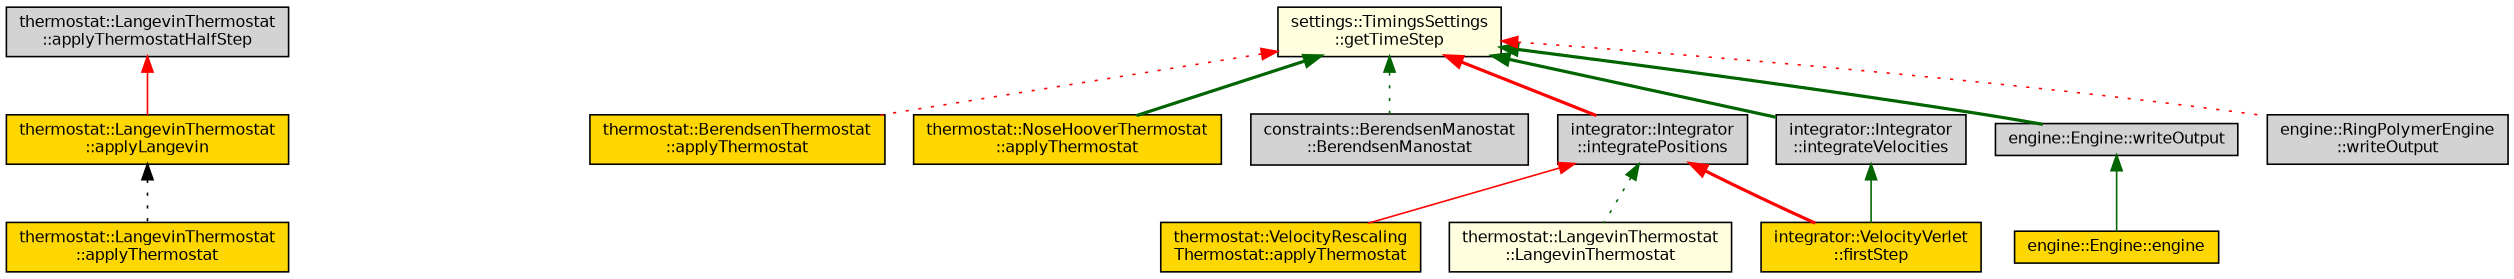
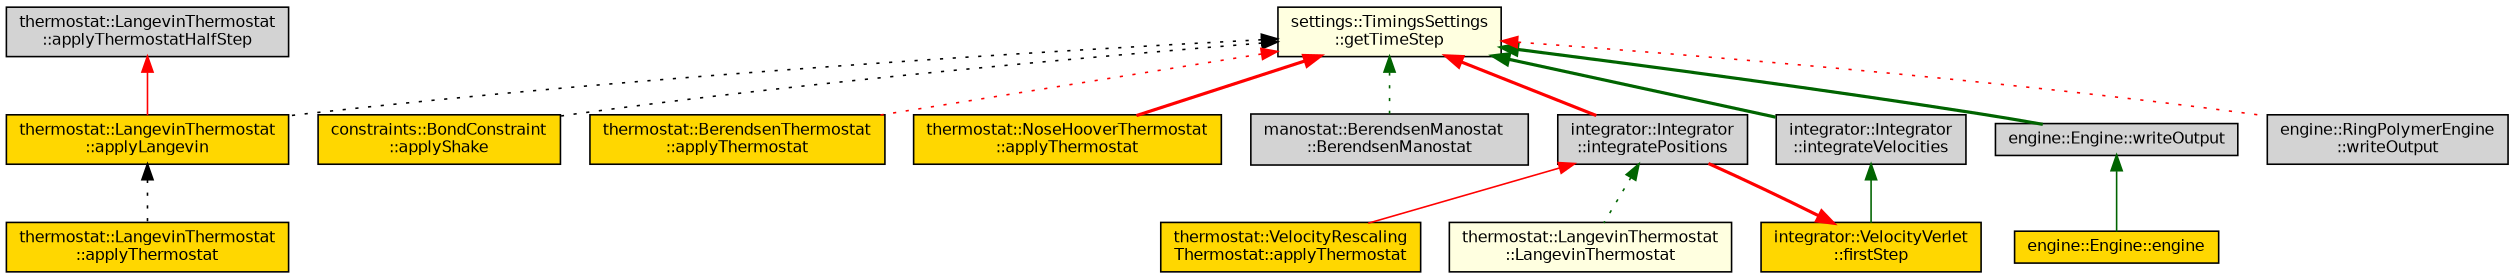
none -> (775, 71)
(1221, 88) -> (1221, 88)
none -> (439, 140)
(1390, 140) -> (1390, 140)
(1760, 198) -> (1764, 189)
